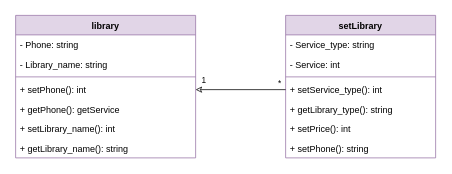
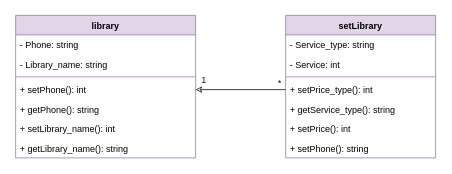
(344, 90) -> (339, 90)
(75, 110) -> (65, 110)
(352, 110) -> (352, 110)
